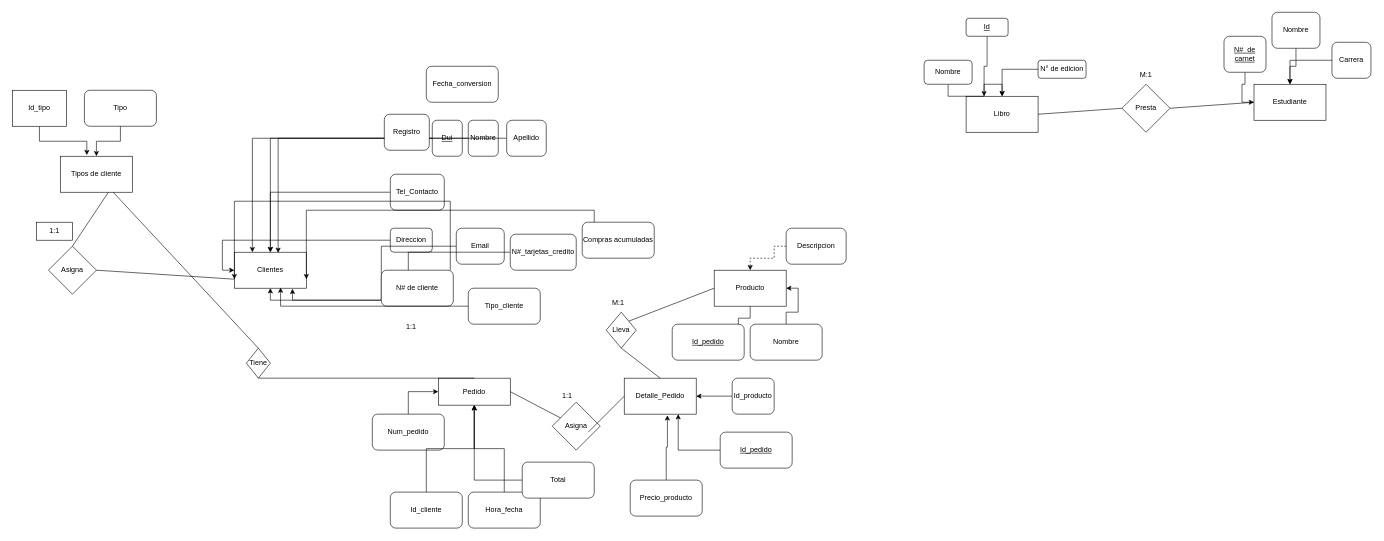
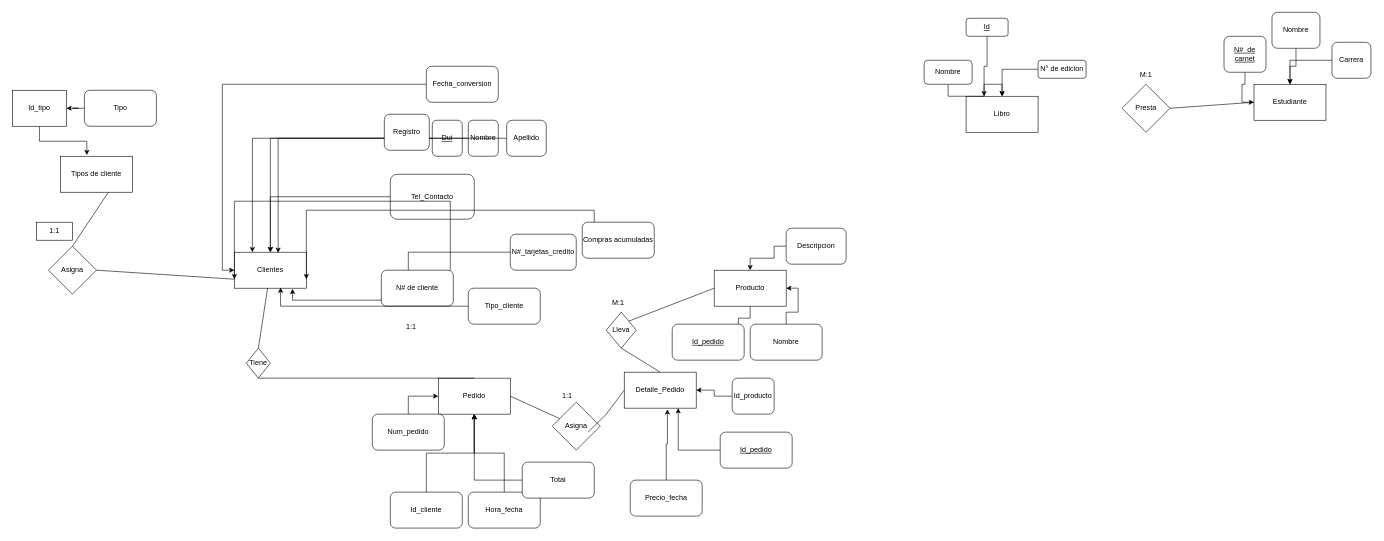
none -> (247, 84)
(1080, 111) -> none
(120, 134) -> (75, 108)
(417, 192) -> (432, 197)
(308, 240) -> none
(411, 240) -> none
(388, 246) -> none
(480, 246) -> none
(770, 258) -> (770, 258)
(186, 271) -> (263, 318)
(474, 392) -> (474, 396)
(660, 396) -> (660, 390)
(666, 498) -> (666, 498)
